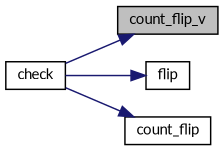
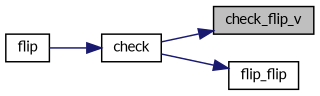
(168, 20) -> (264, 20)
(98, 76) -> (68, 48)
(168, 131) -> (264, 76)
